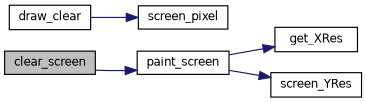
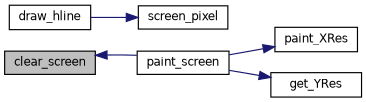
(50, 17) -> (50, 17)
(316, 40) -> (316, 40)
(110, 71) -> (122, 55)
(316, 85) -> (316, 85)
